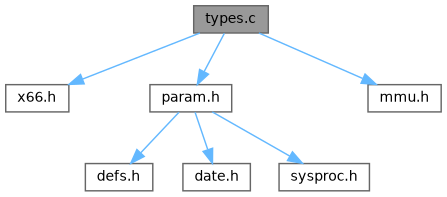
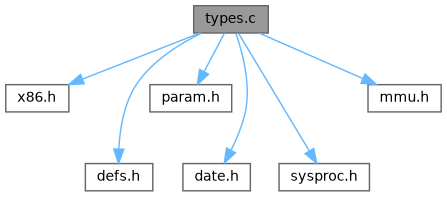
(37, 98) -> (37, 98)
(201, 131) -> (247, 92)
(160, 132) -> (141, 78)
(251, 134) -> (274, 92)
